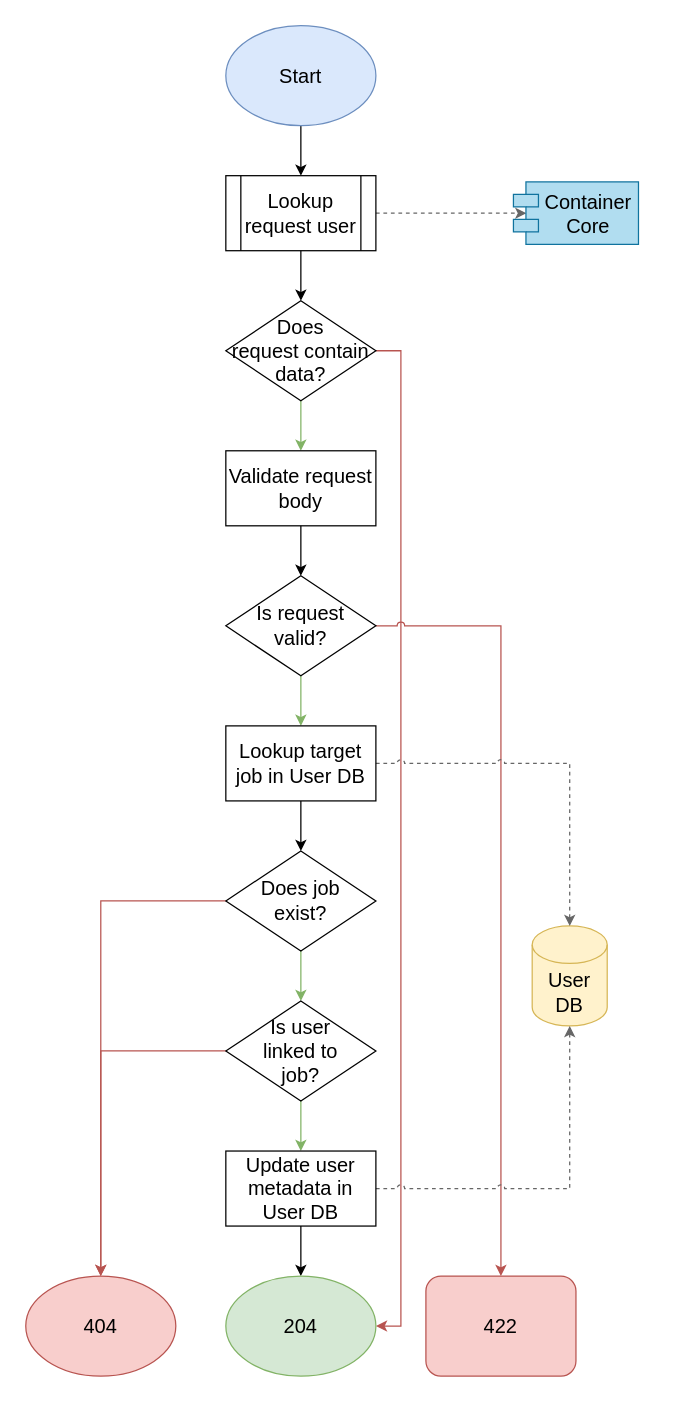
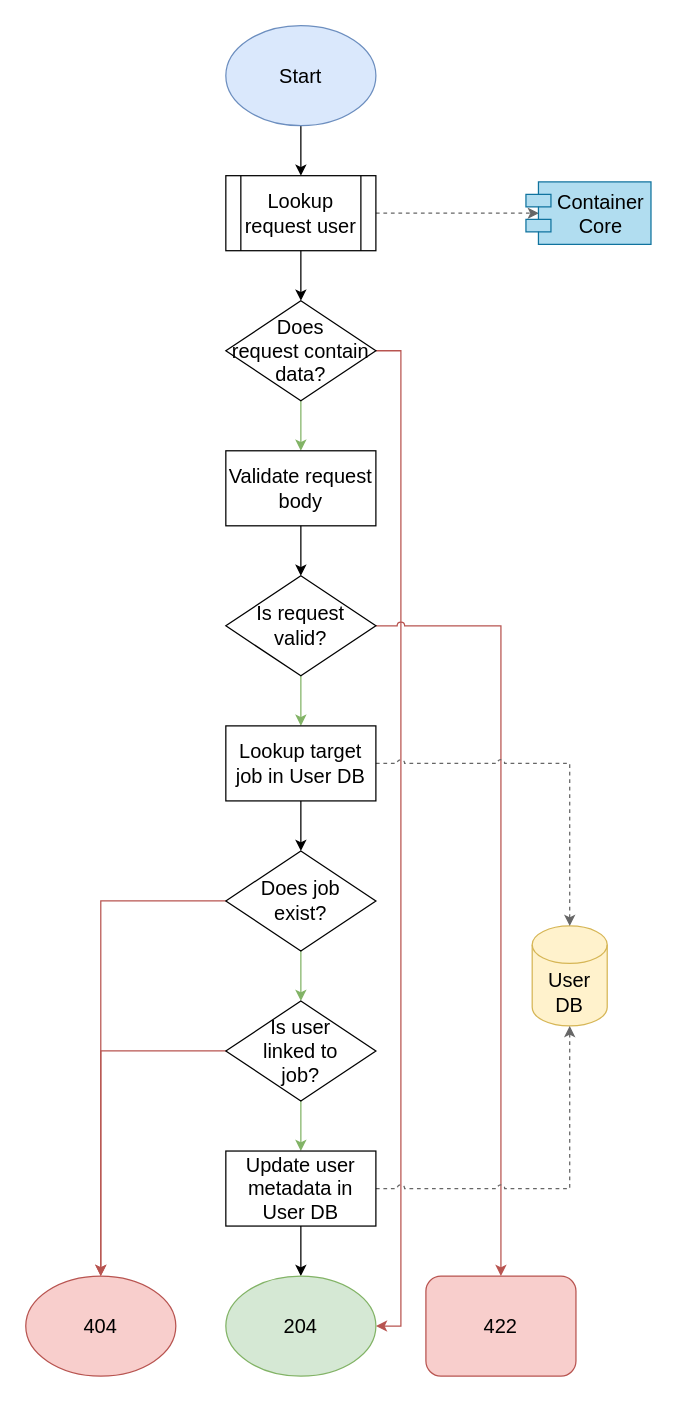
(576, 213) -> (588, 213)
